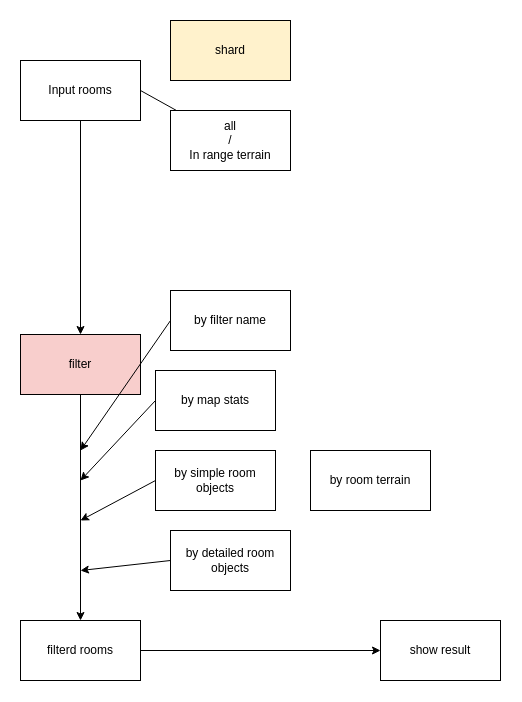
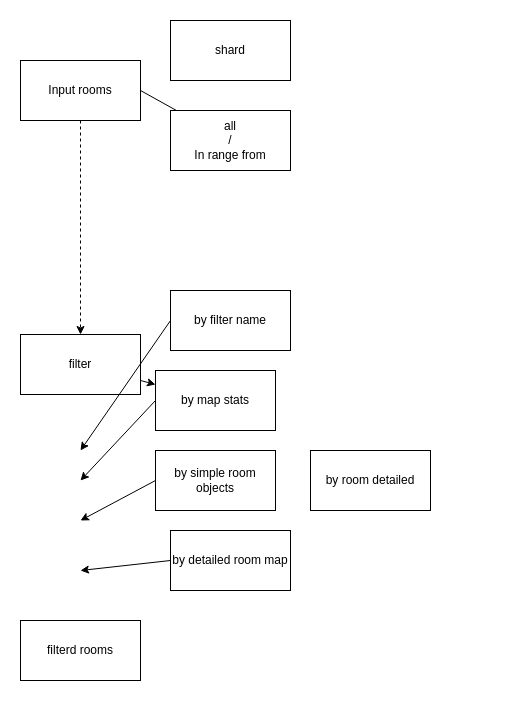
(231, 51) -> (231, 51)
(231, 141) -> (231, 141)
(81, 224) -> (81, 224)
(81, 365) -> (81, 365)
(371, 481) -> (371, 481)
(81, 504) -> (144, 382)
(231, 561) -> (231, 561)
(257, 651) -> none
(441, 651) -> none
